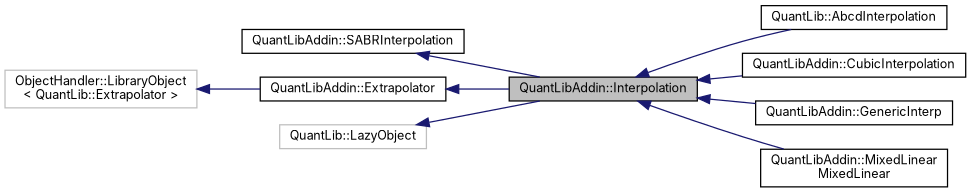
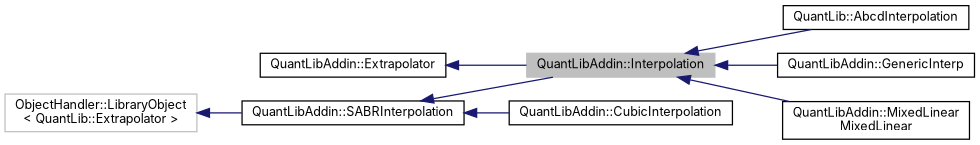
(726, 77) -> (493, 113)
(235, 89) -> (226, 113)
(603, 89) -> (621, 65)
(353, 137) -> none
